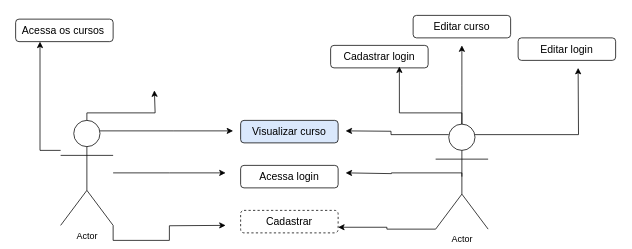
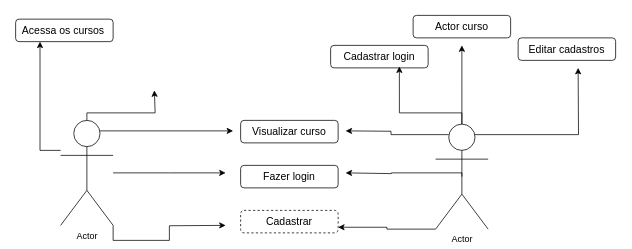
(462, 27) -> (462, 27)
(567, 49) -> (567, 49)
(289, 132) -> (289, 132)
(289, 177) -> (289, 177)
